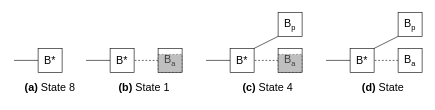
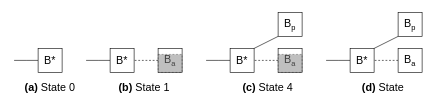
(50, 88) -> (50, 88)
